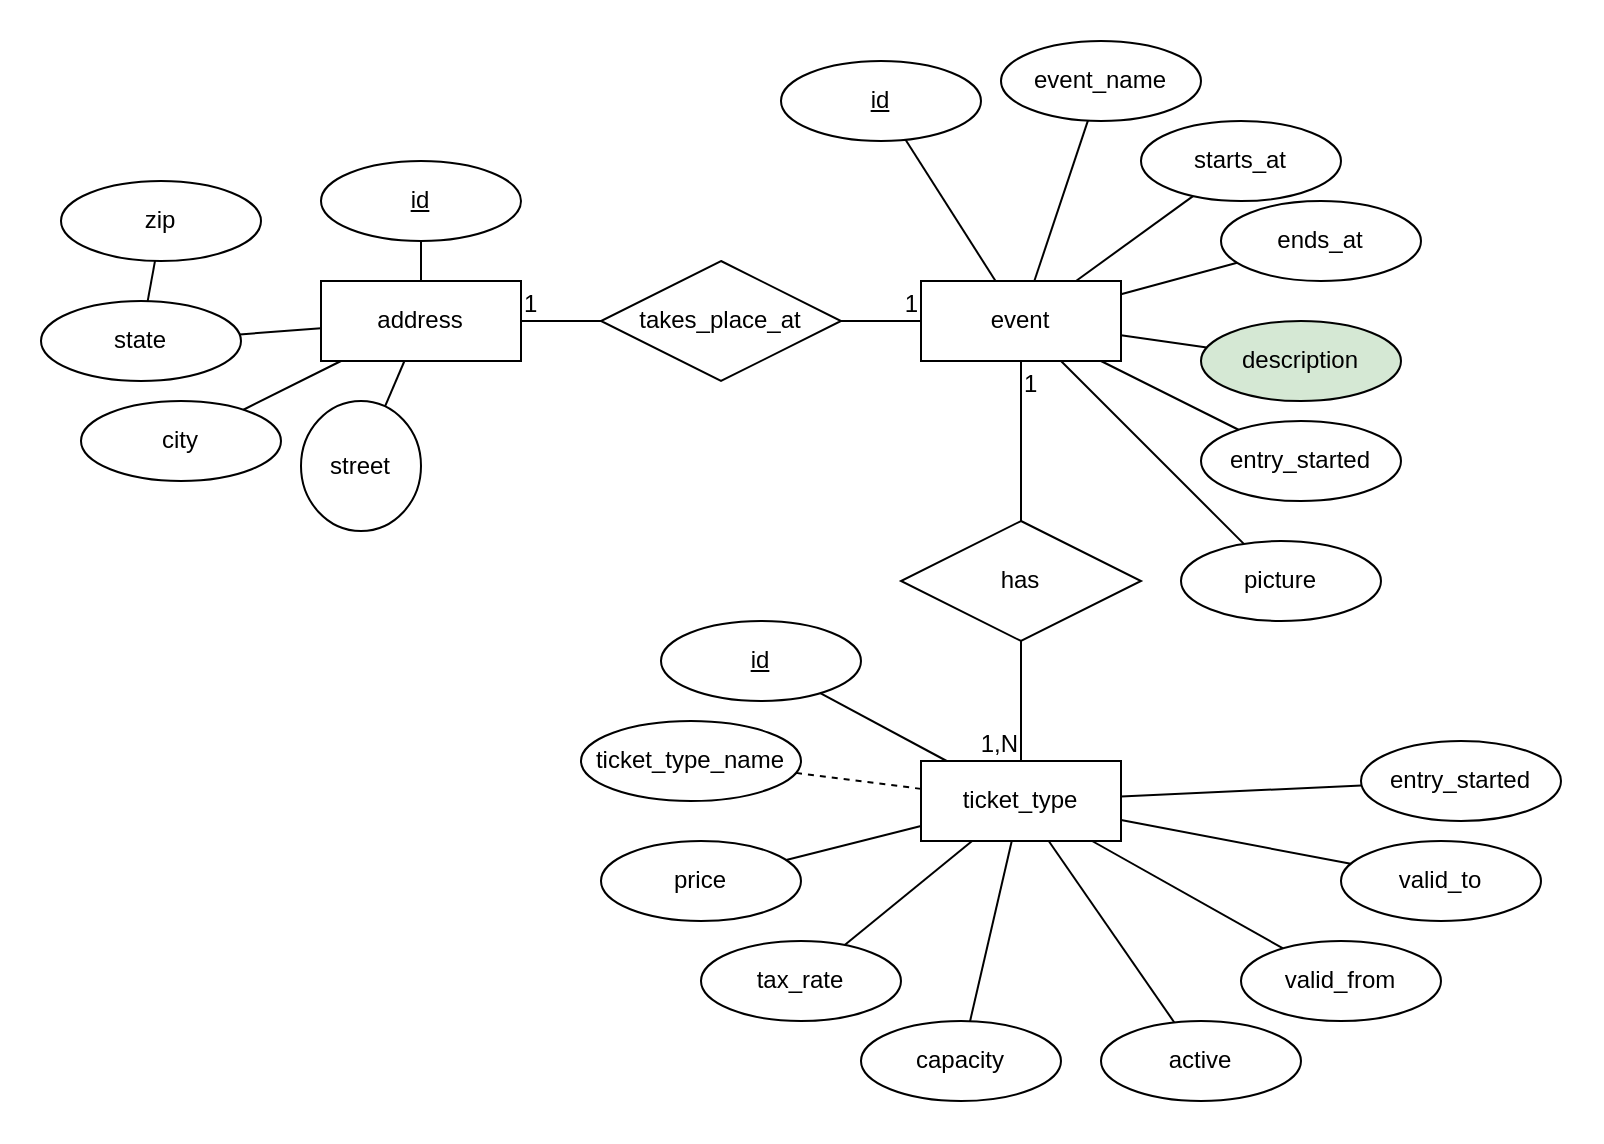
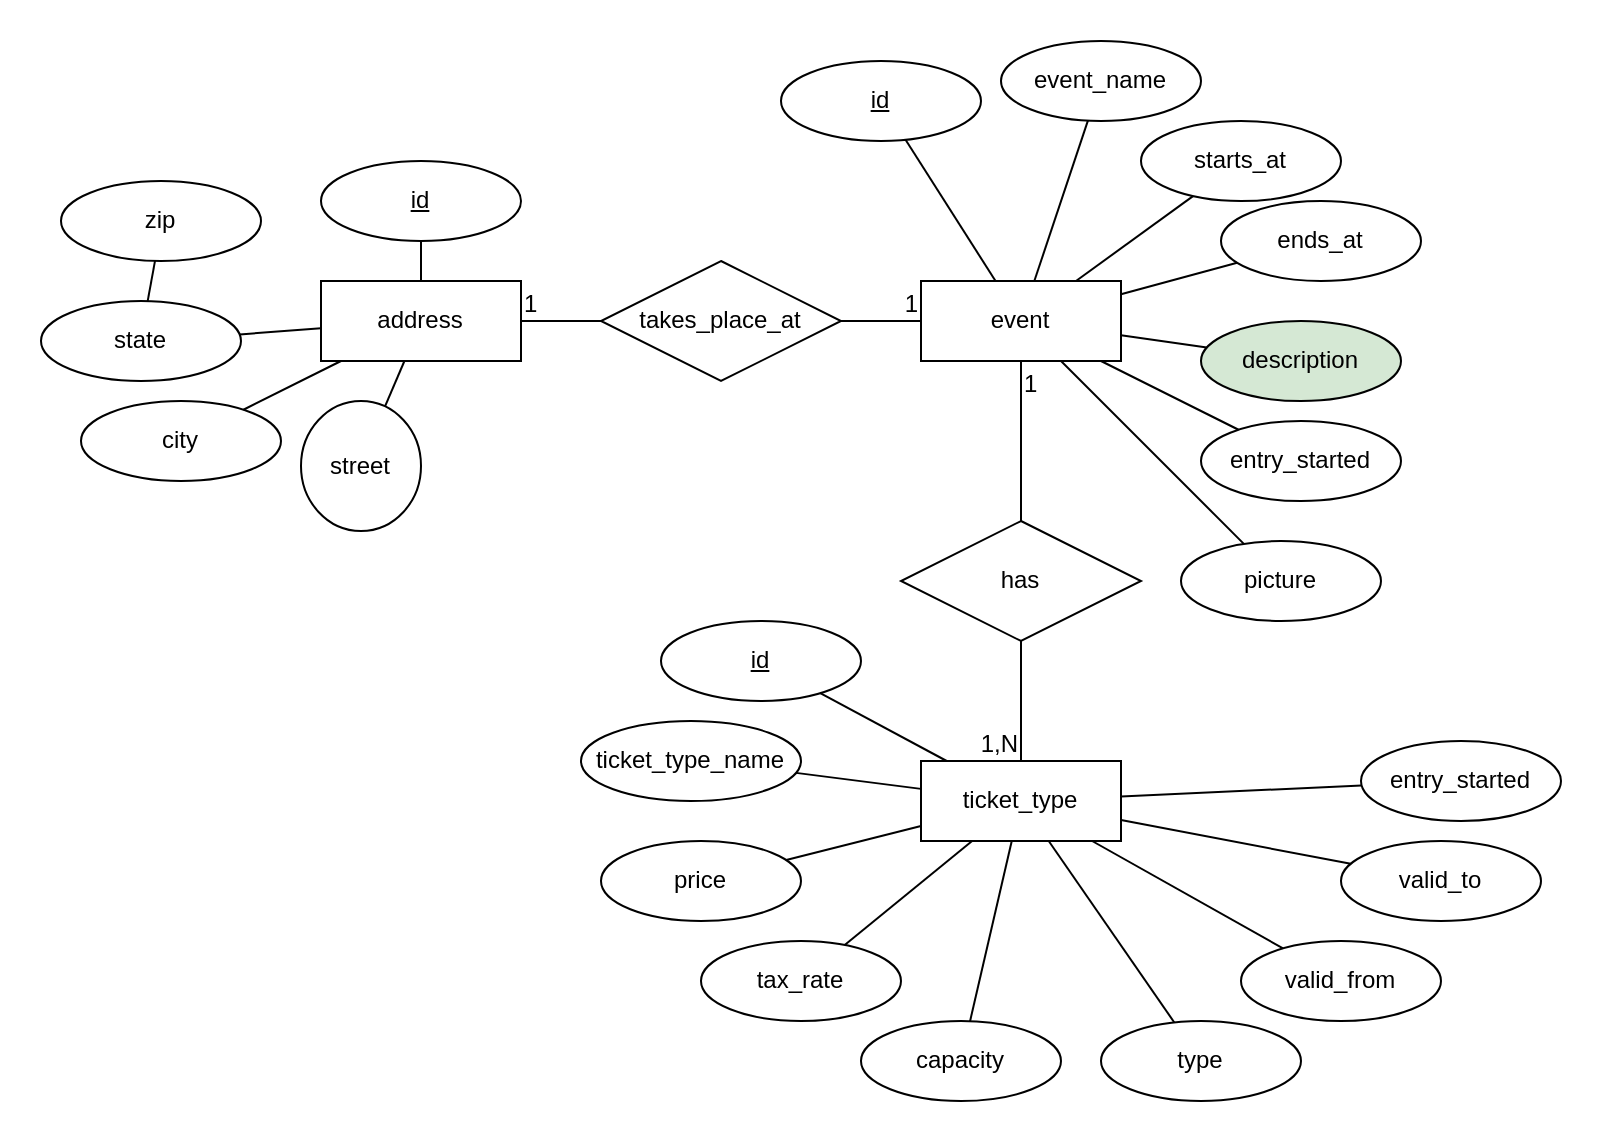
(857, 781) -> (857, 781)
(1201, 1061) -> (1201, 1061)
